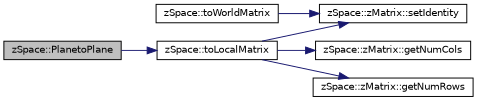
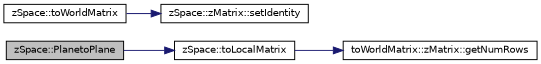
(301, 33) -> none
(393, 50) -> none
(393, 87) -> (440, 50)
